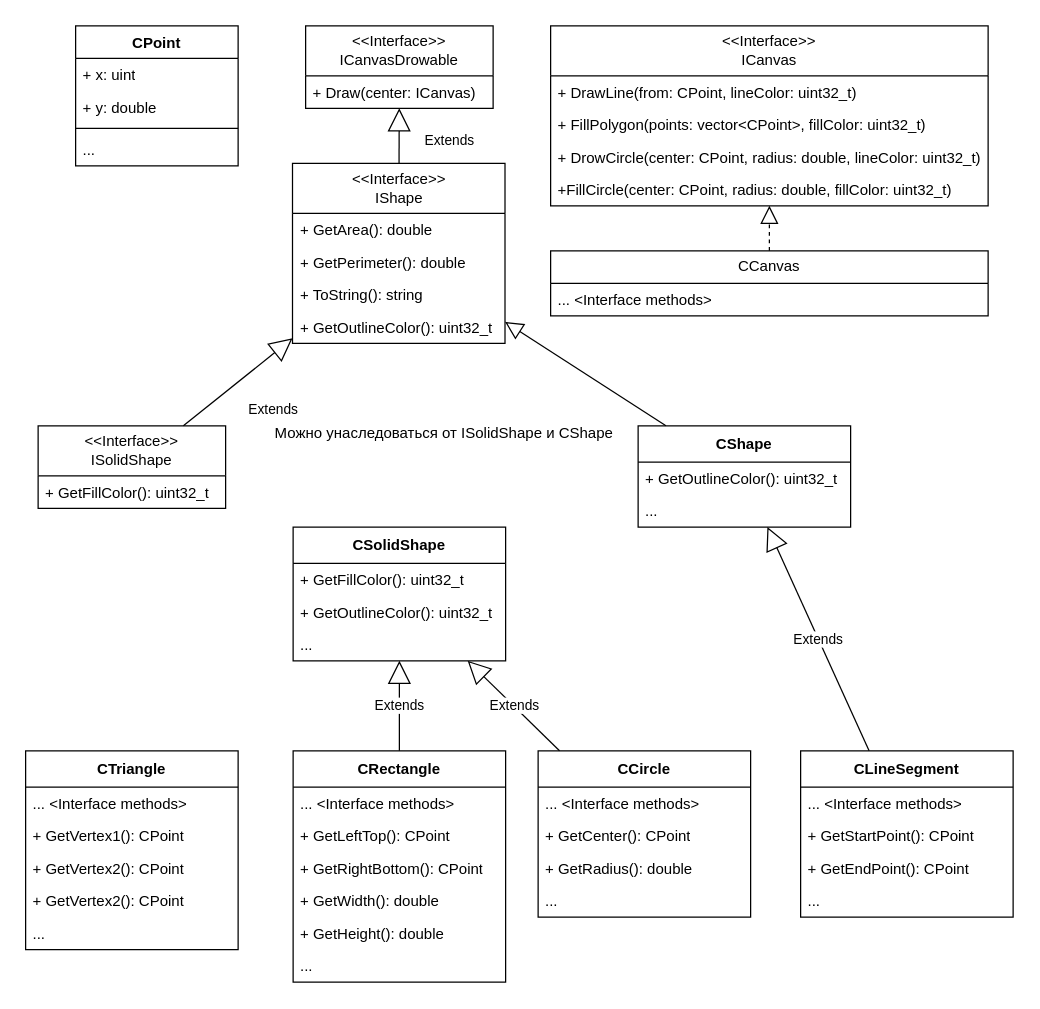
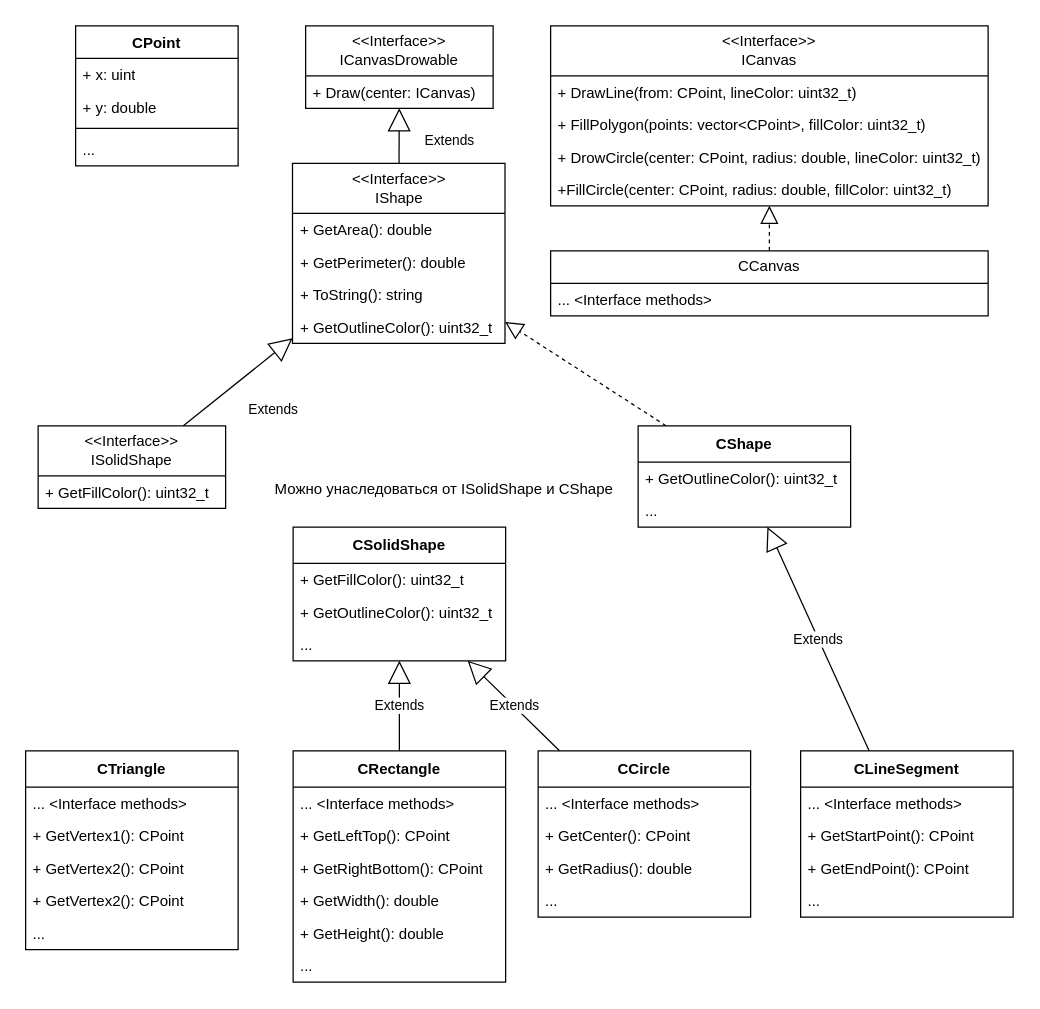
(592, 378) -> (592, 378)
(444, 433) -> (444, 489)
